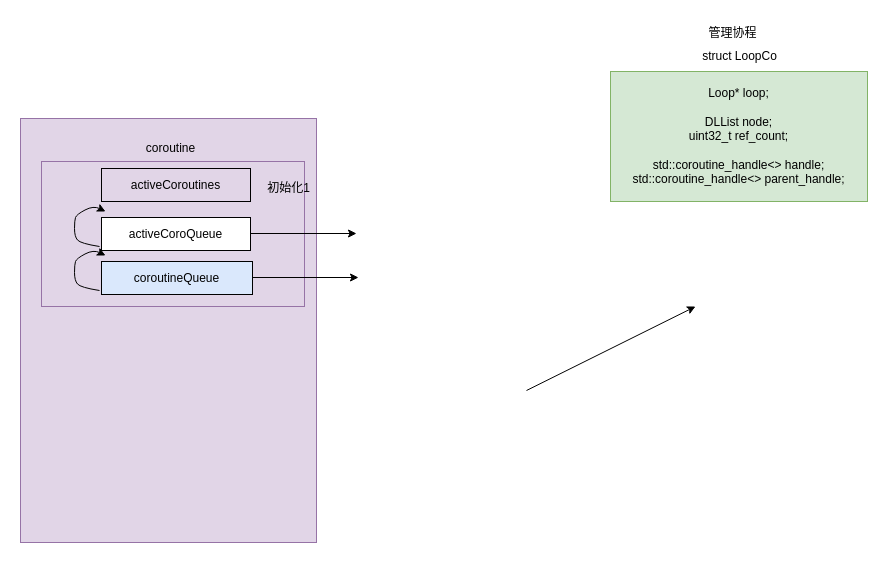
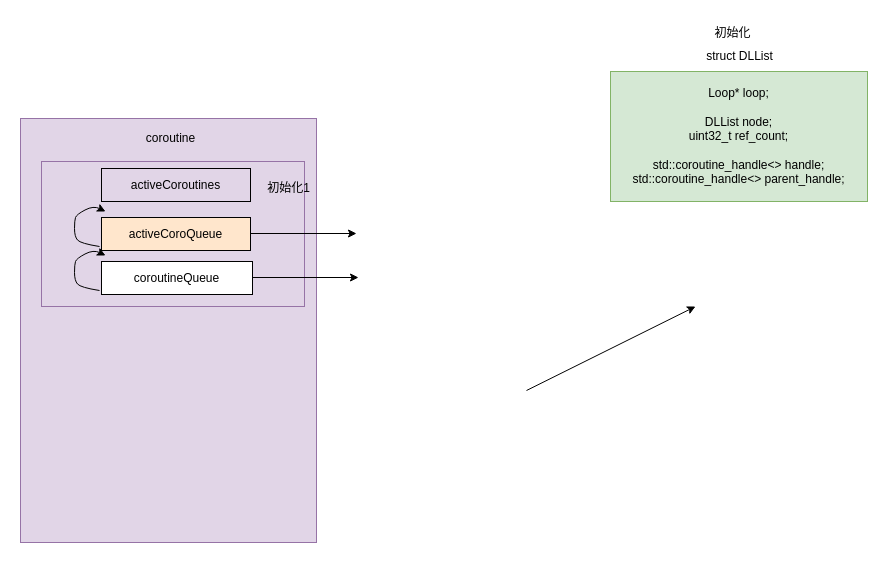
(733, 34) -> (733, 34)
(740, 64) -> (740, 64)
(170, 149) -> (170, 139)
(176, 234) -> (176, 234)
(177, 278) -> (177, 278)
